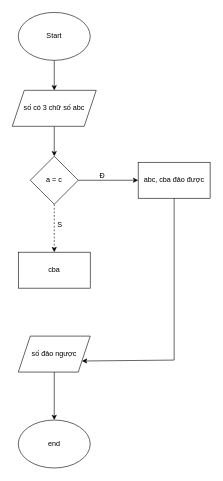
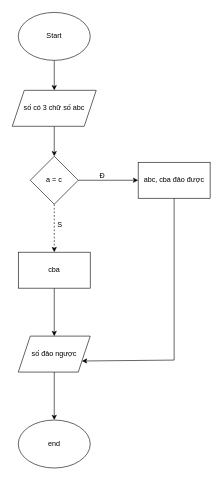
none -> (54, 330)
